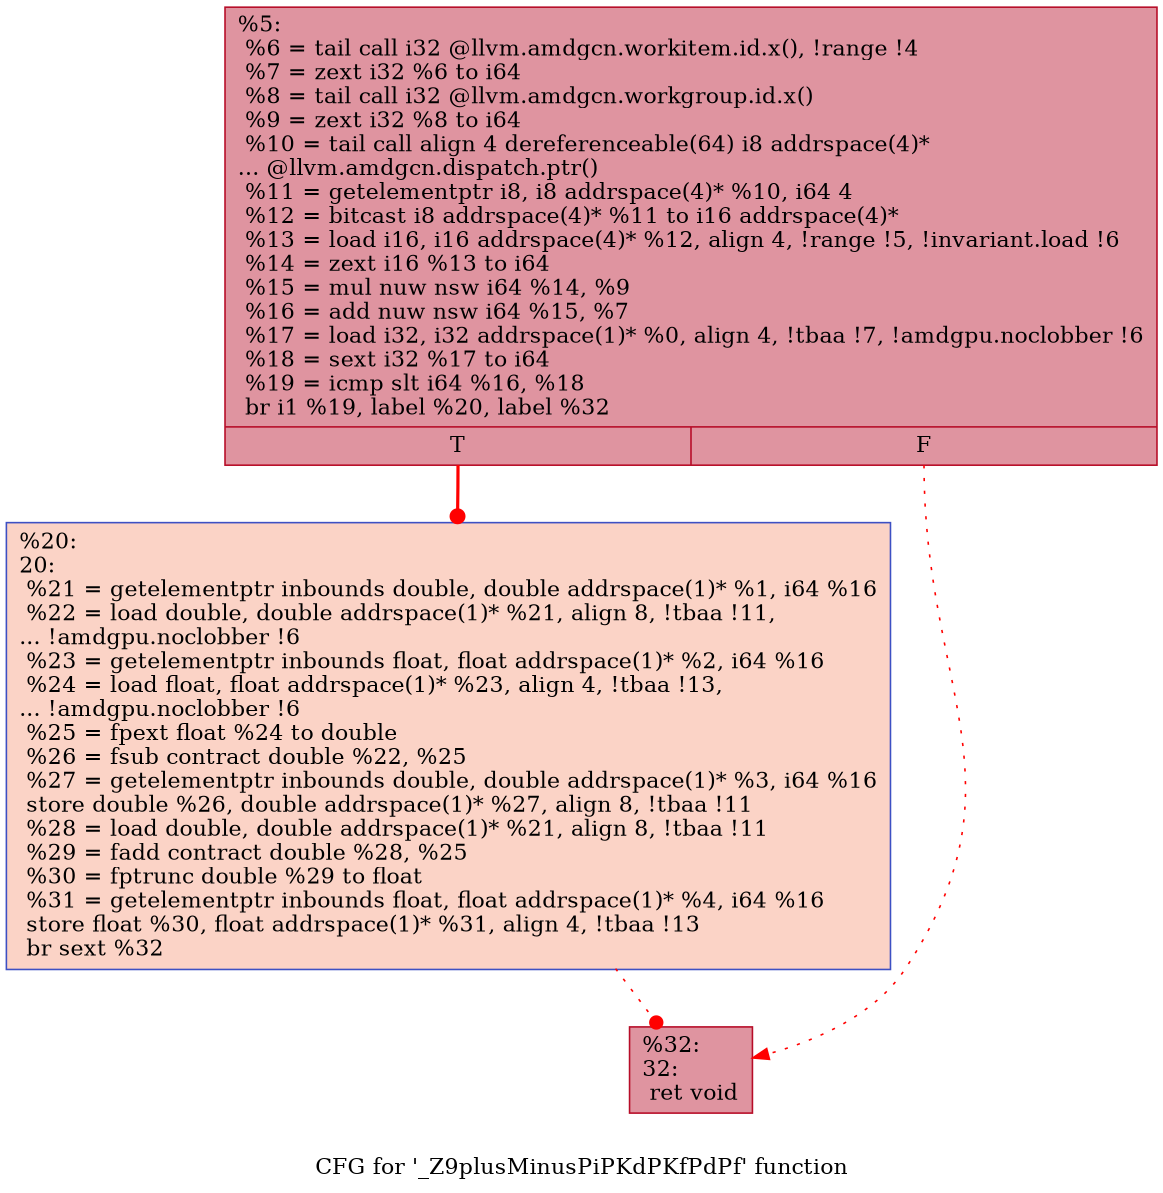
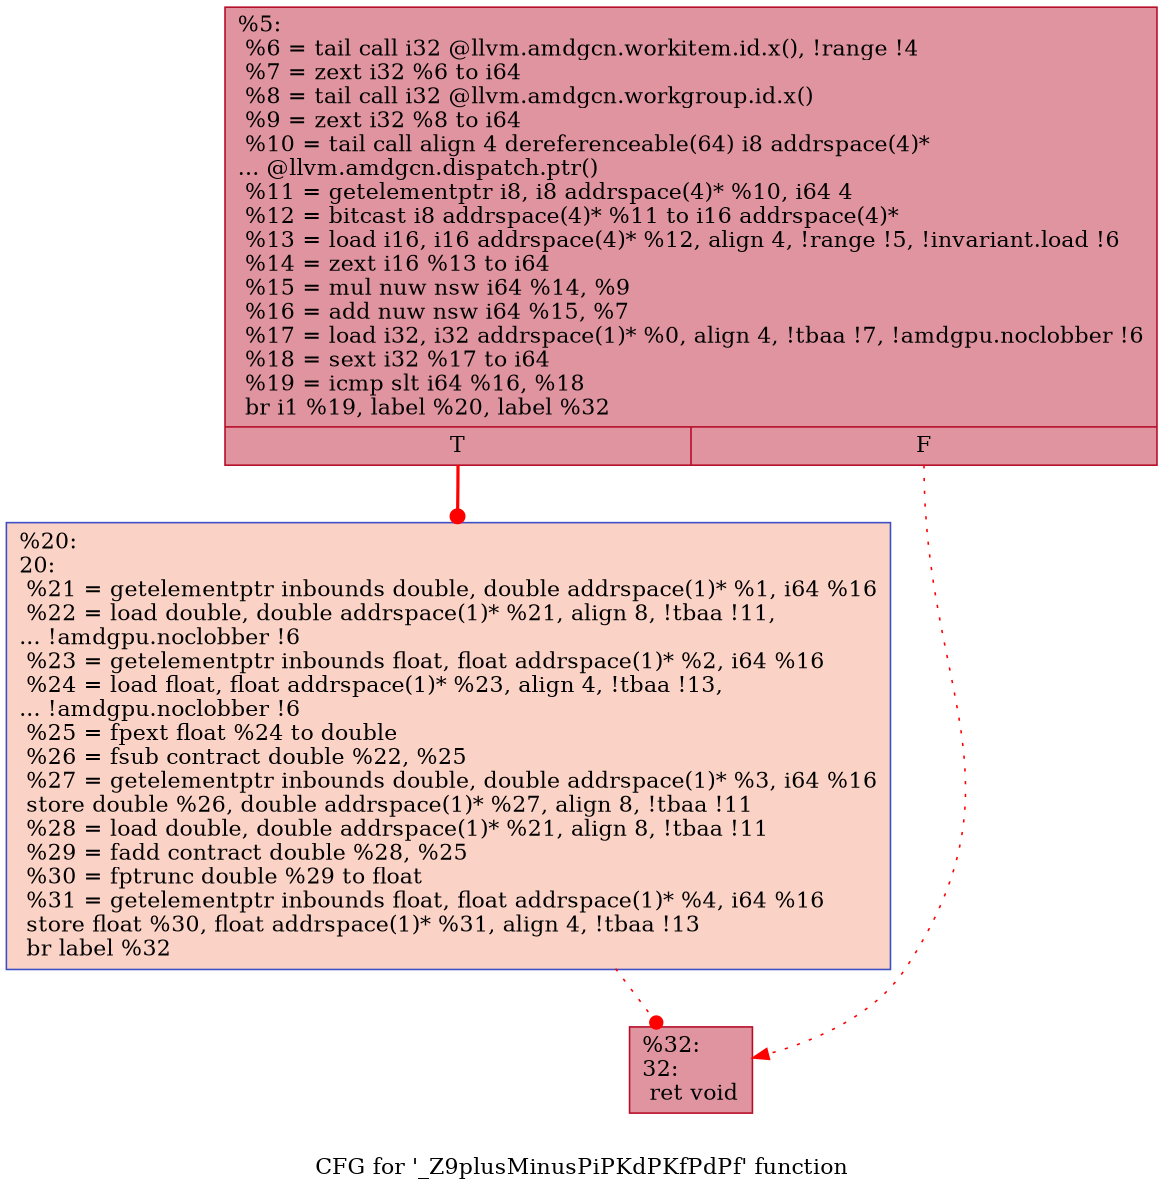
(92, 949) -> (96, 949)
